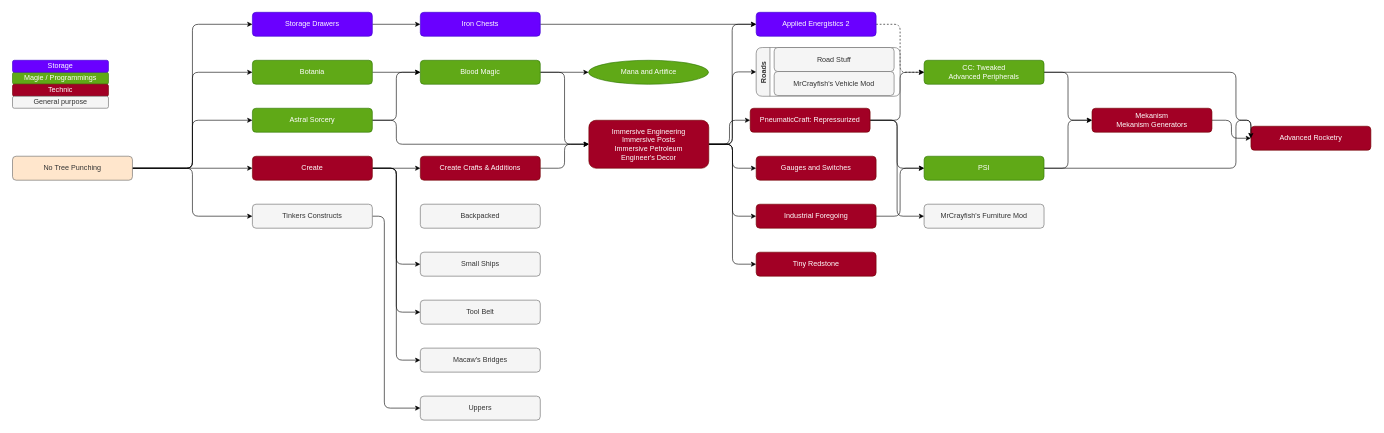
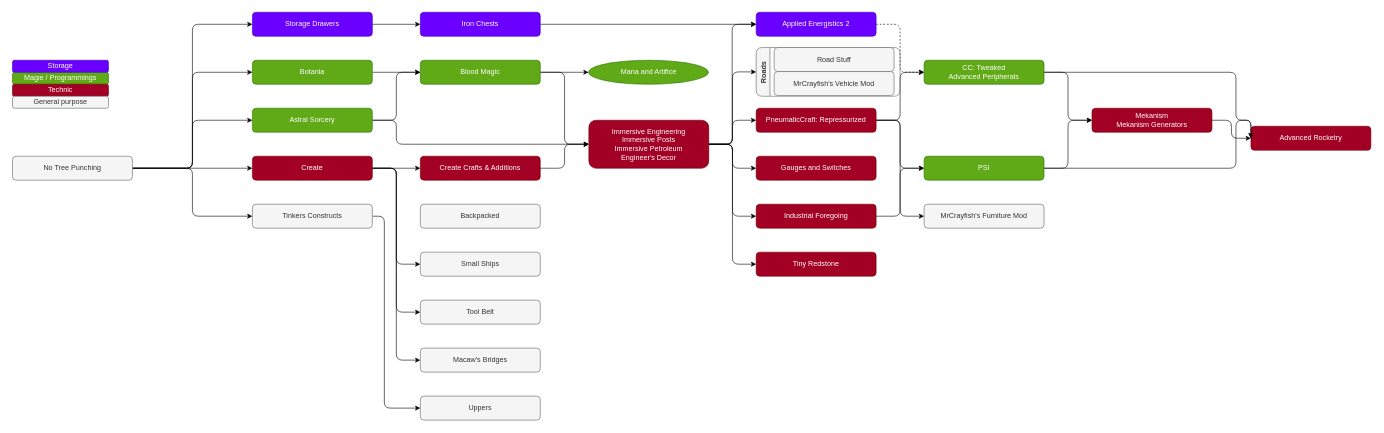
(810, 120) -> (816, 120)
(72, 168) -> (72, 168)
